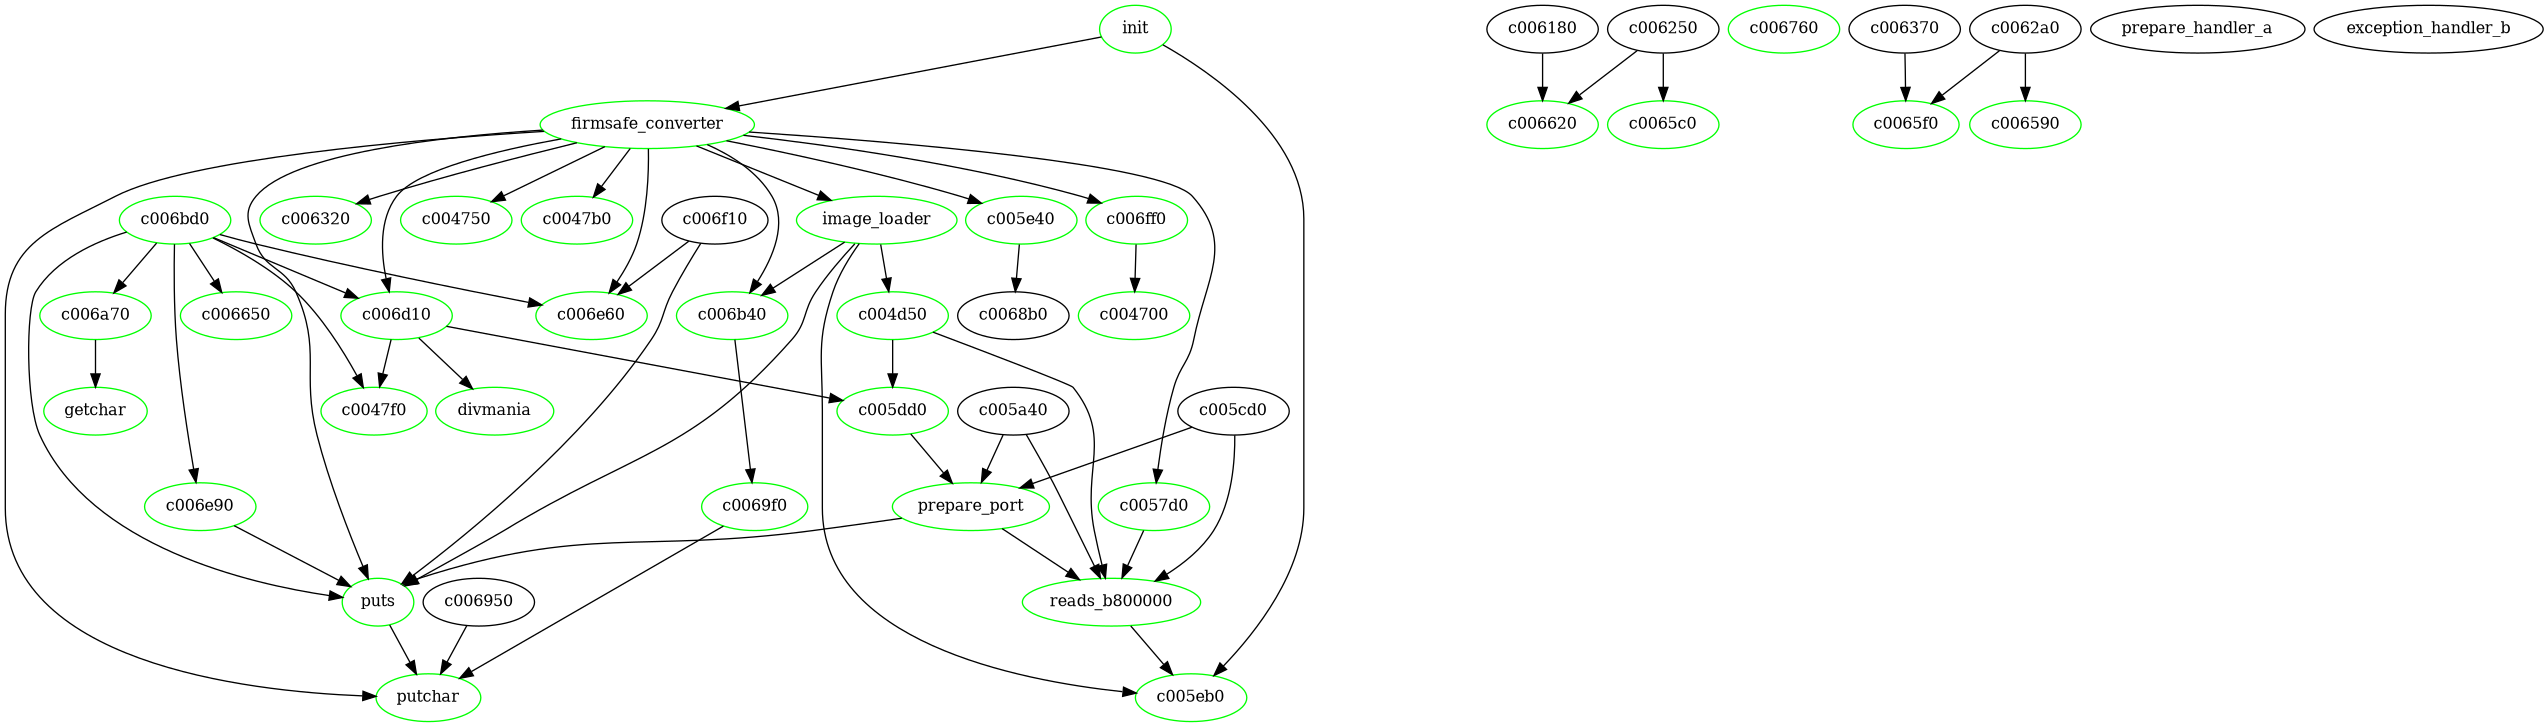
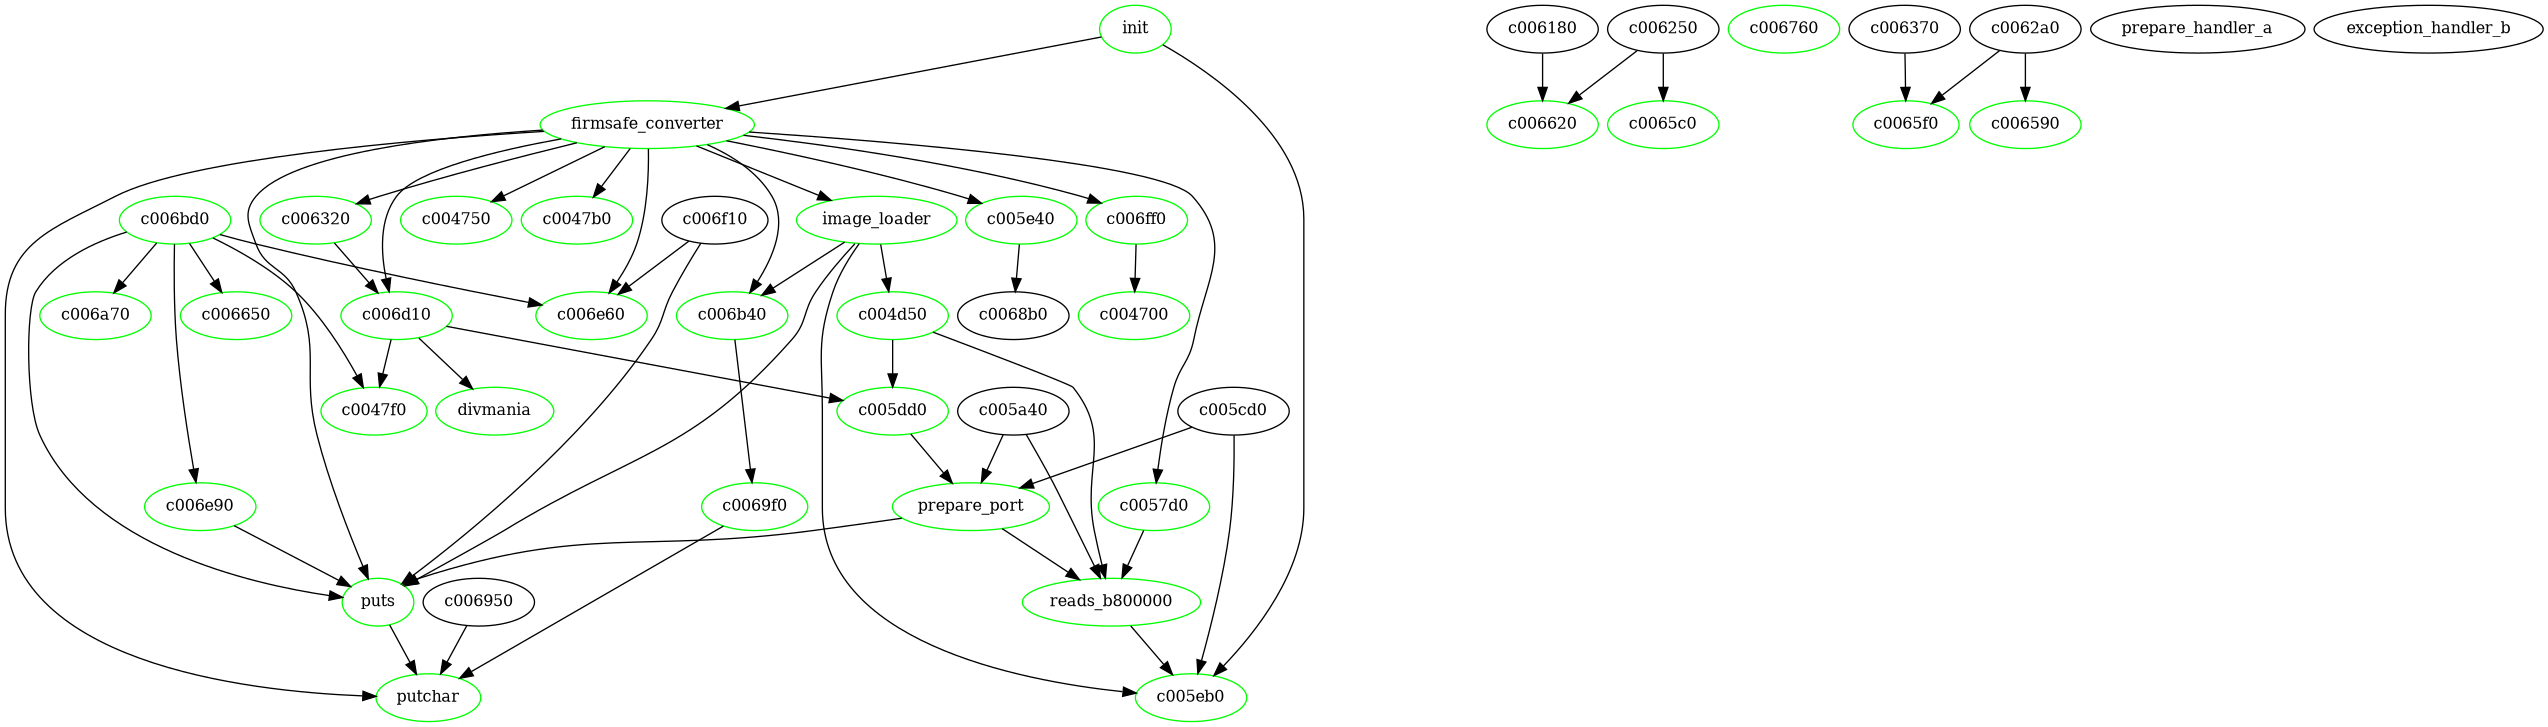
(290, 269) -> (346, 256)
(96, 411) -> none
(1221, 515) -> (1227, 549)
